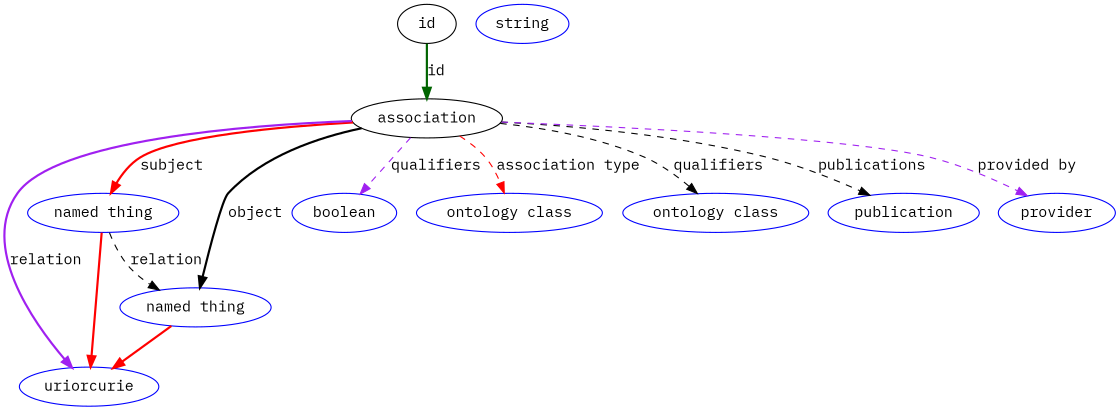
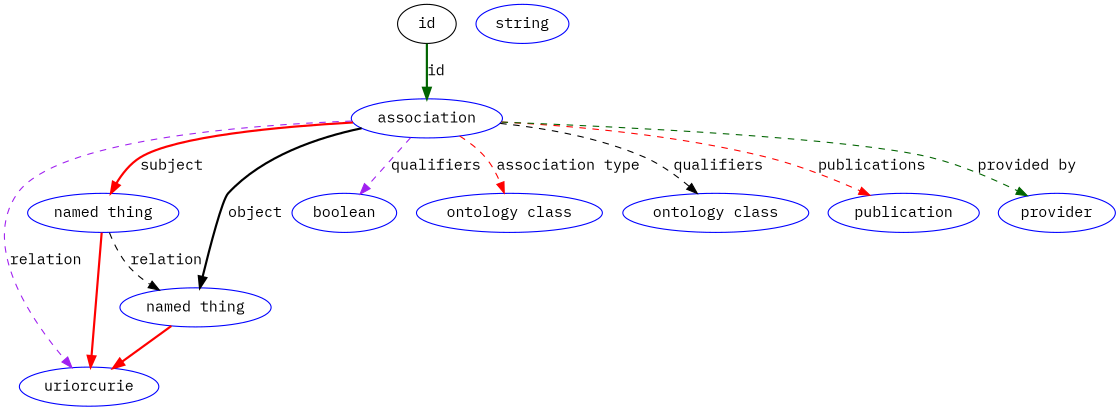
(427, 118) -> (427, 118)
(763, 137) -> (763, 137)
(684, 141) -> (684, 141)
(88, 155) -> (88, 155)
